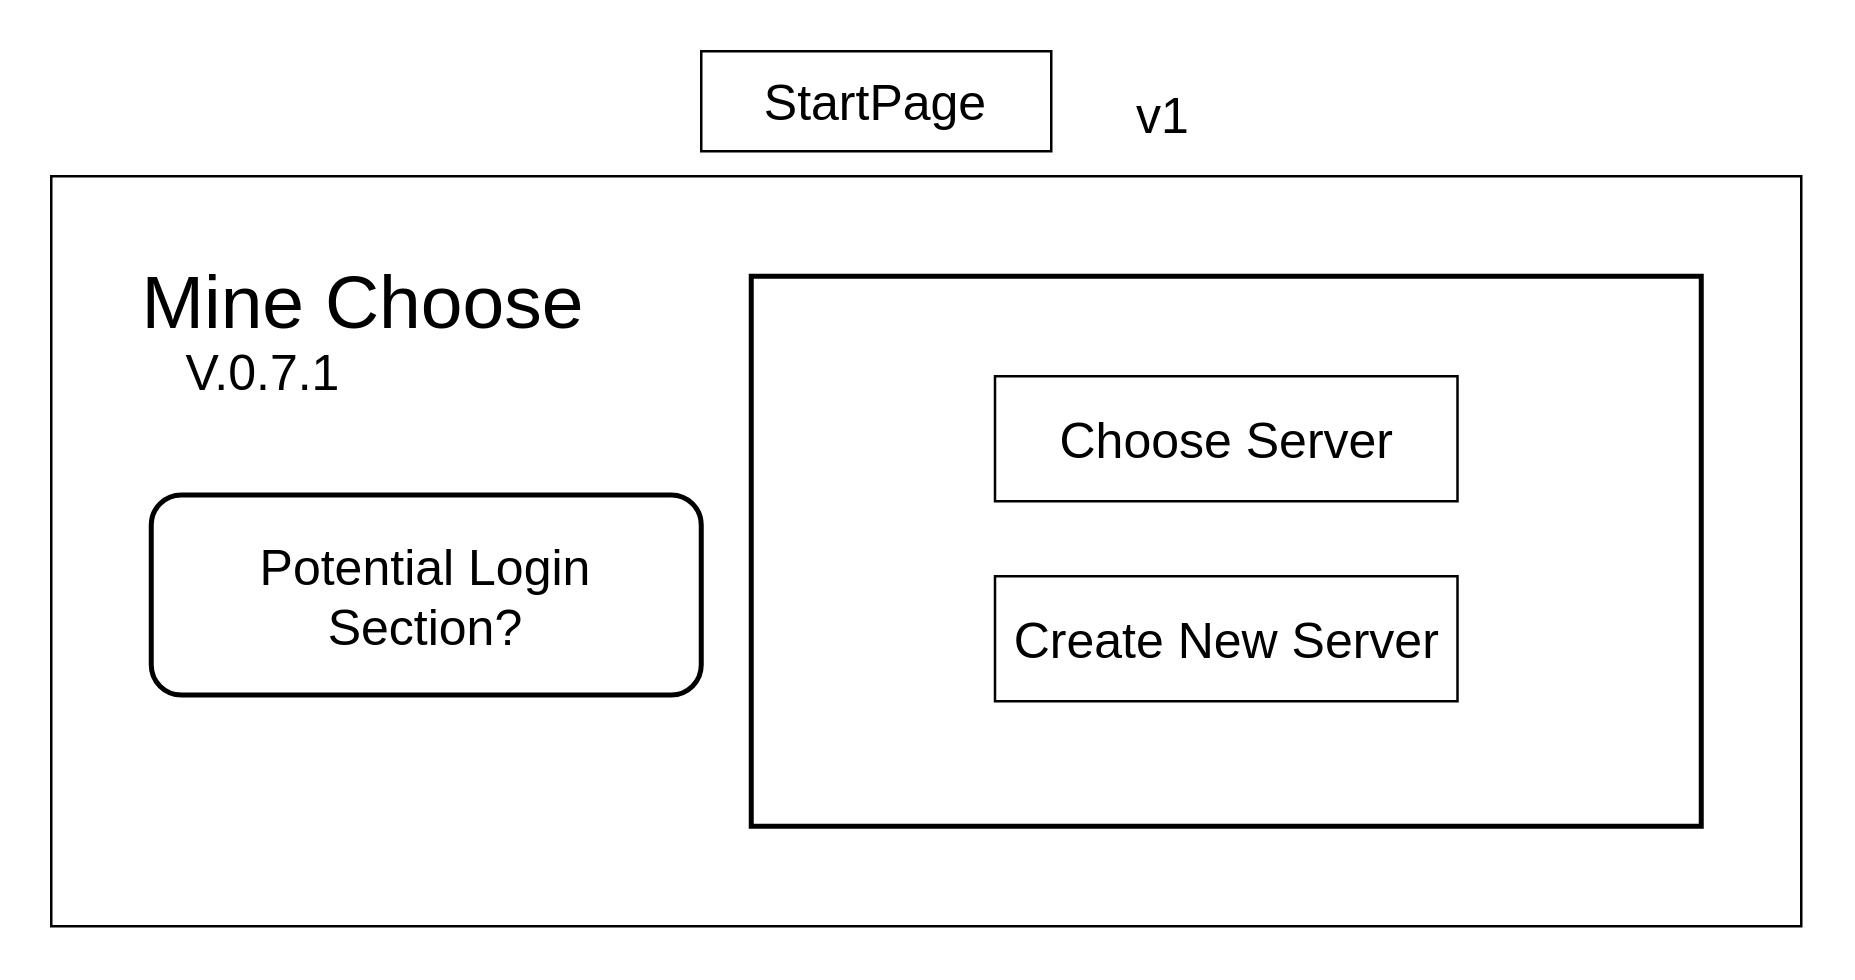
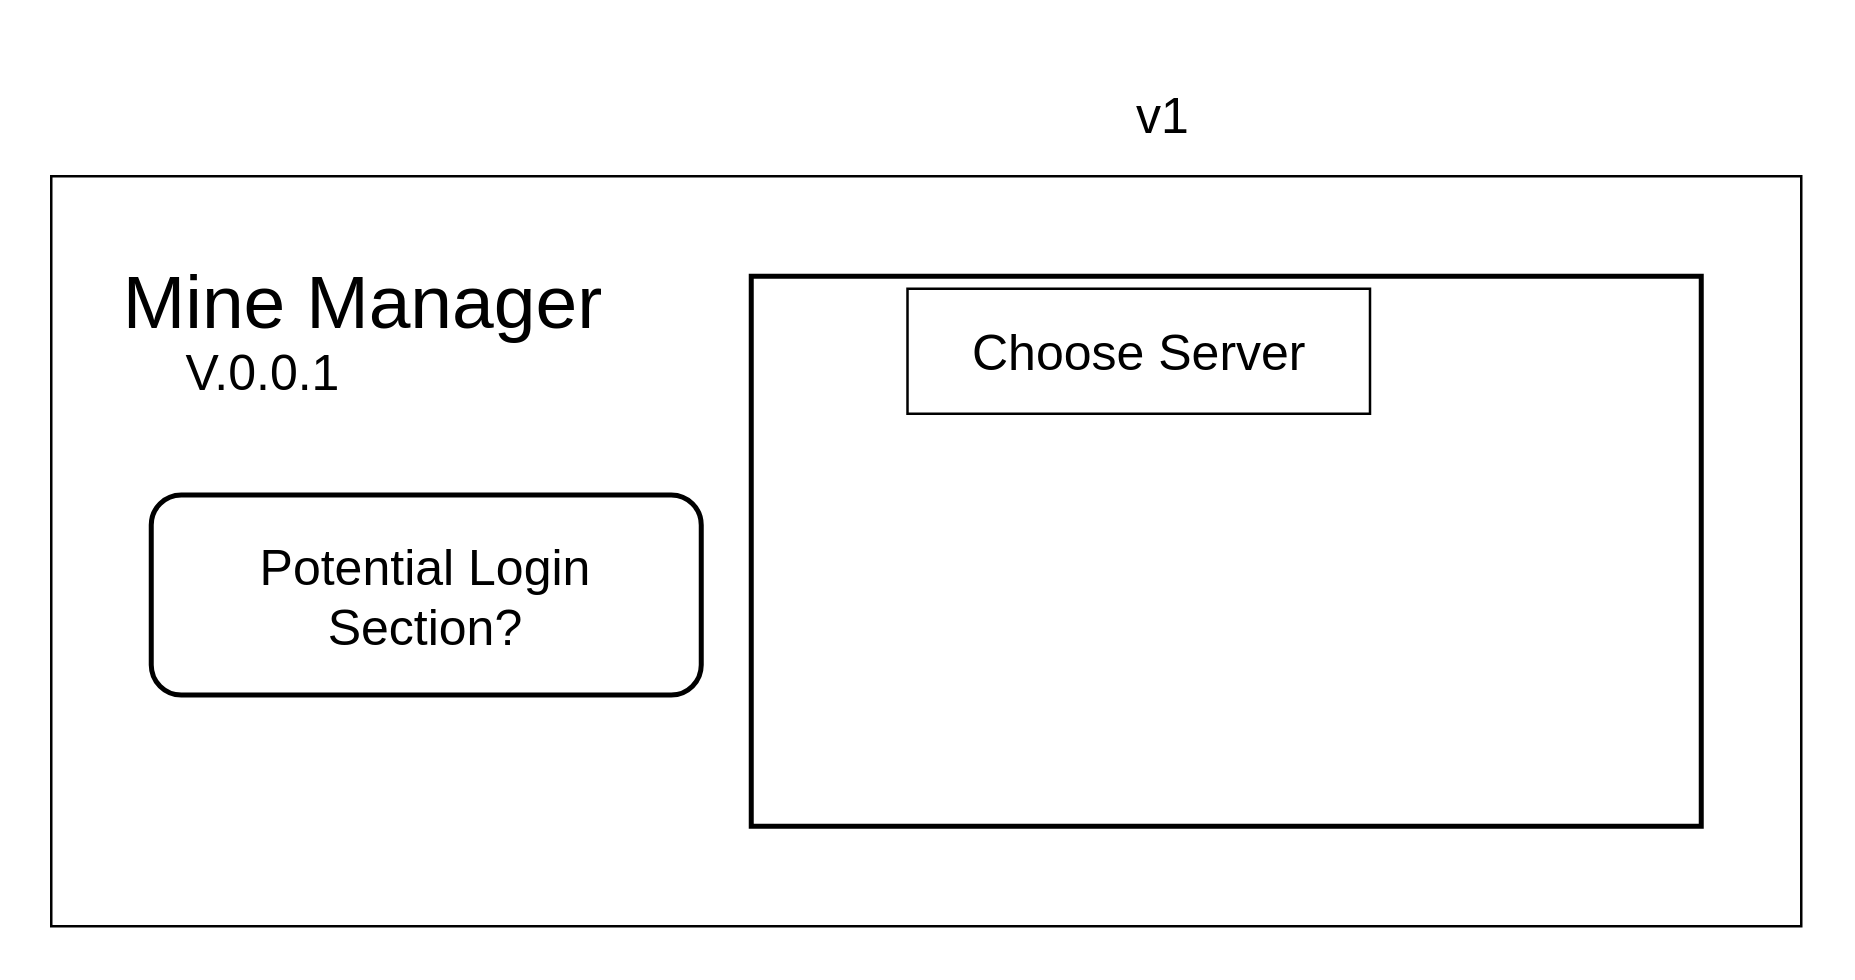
(876, 101) -> none
(364, 301) -> (364, 301)
(264, 364) -> (264, 364)
(1226, 439) -> (1139, 351)
(1226, 639) -> none
